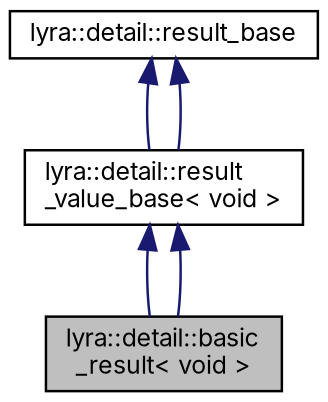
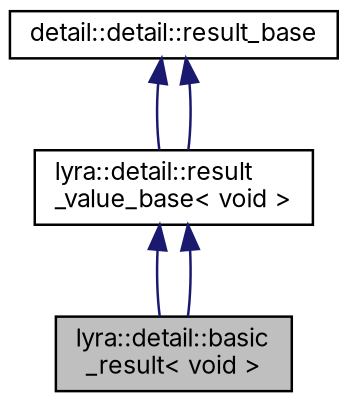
(164, 35) -> (174, 35)
